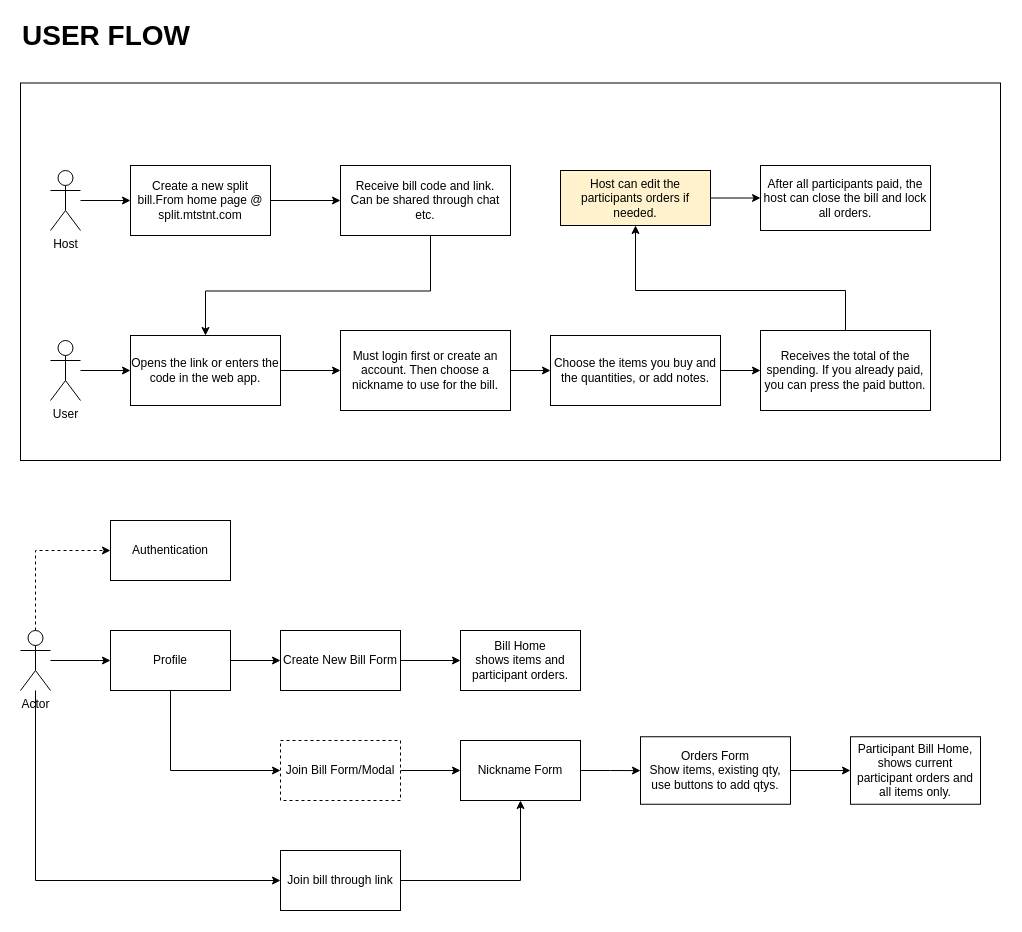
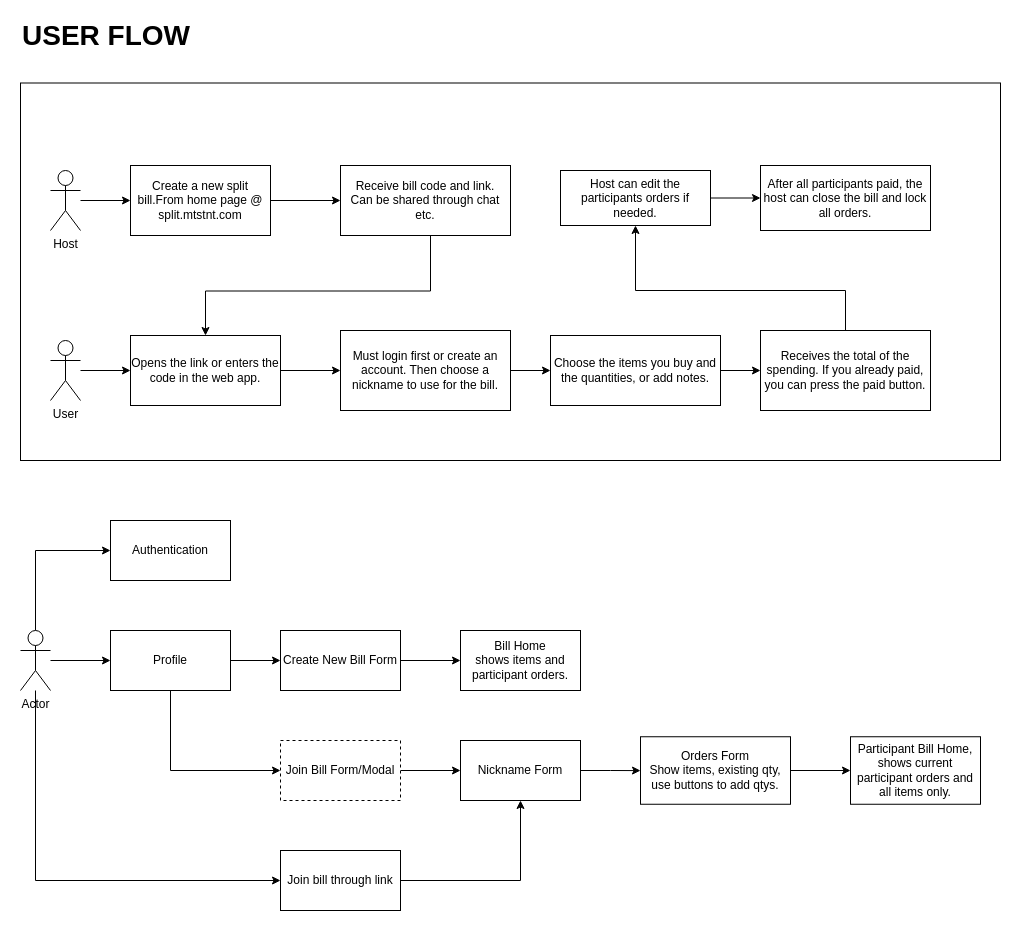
(636, 198) -> (636, 198)
(36, 556) -> (36, 556)
